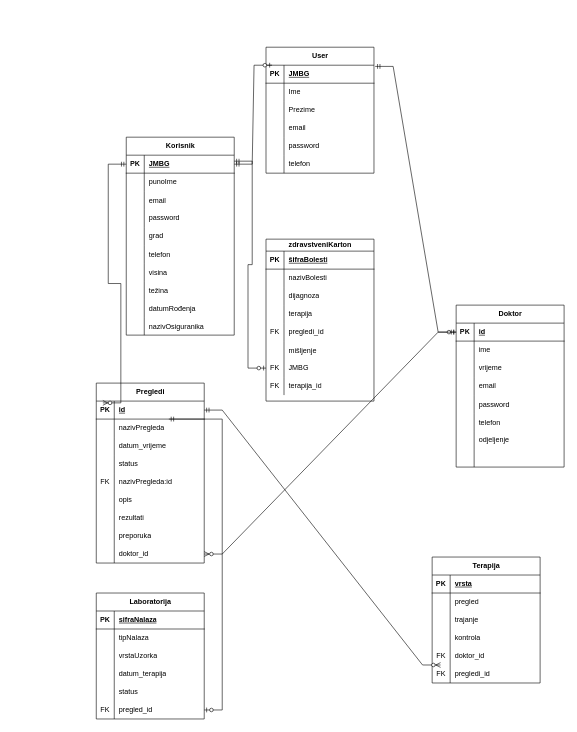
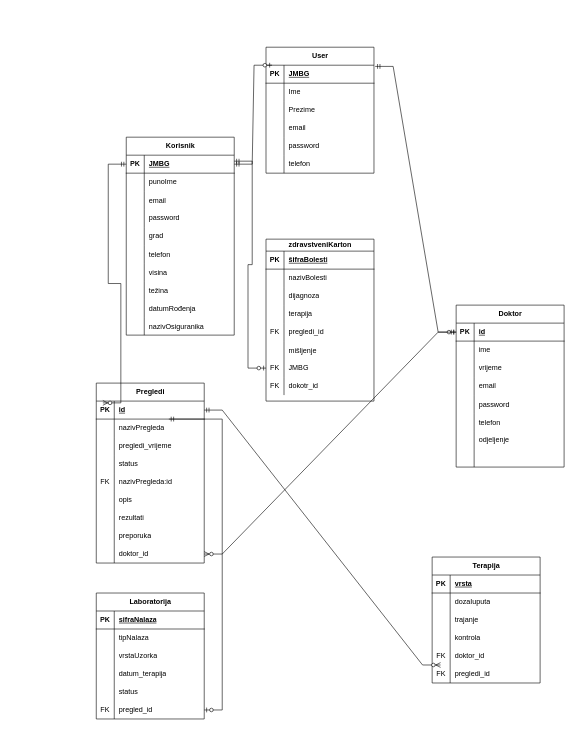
(309, 386) -> (306, 386)
(144, 446) -> (149, 446)
(468, 602) -> (475, 602)
